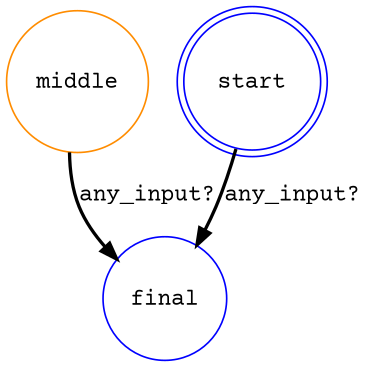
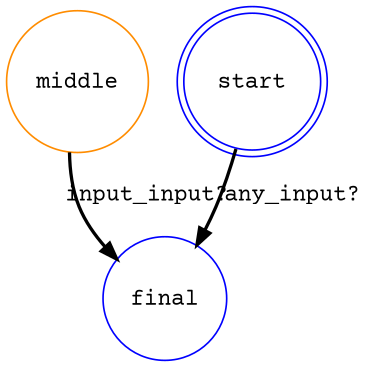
(148, 194) -> (148, 194)
